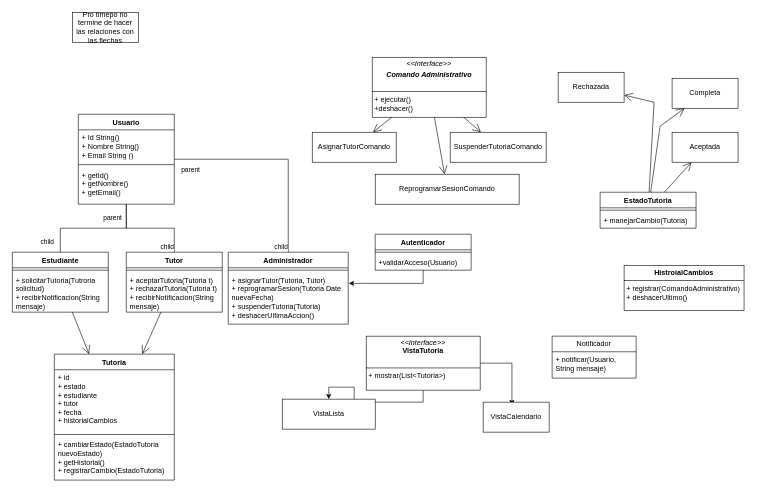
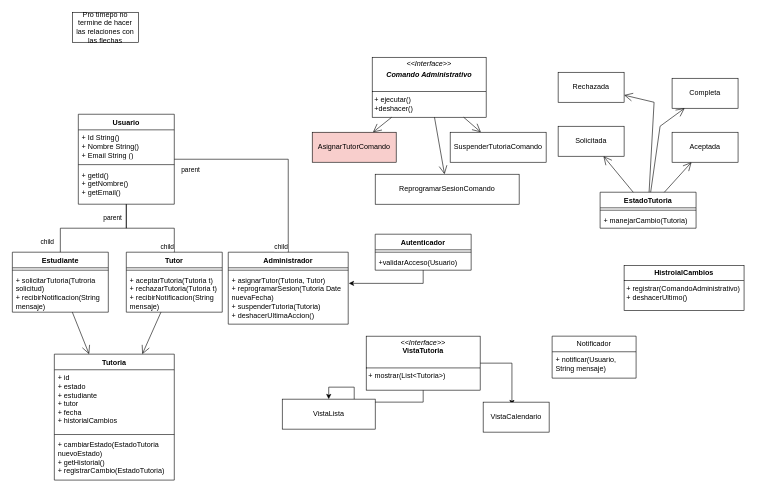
none -> (591, 141)
(354, 147) -> (354, 147)
none -> (619, 175)
